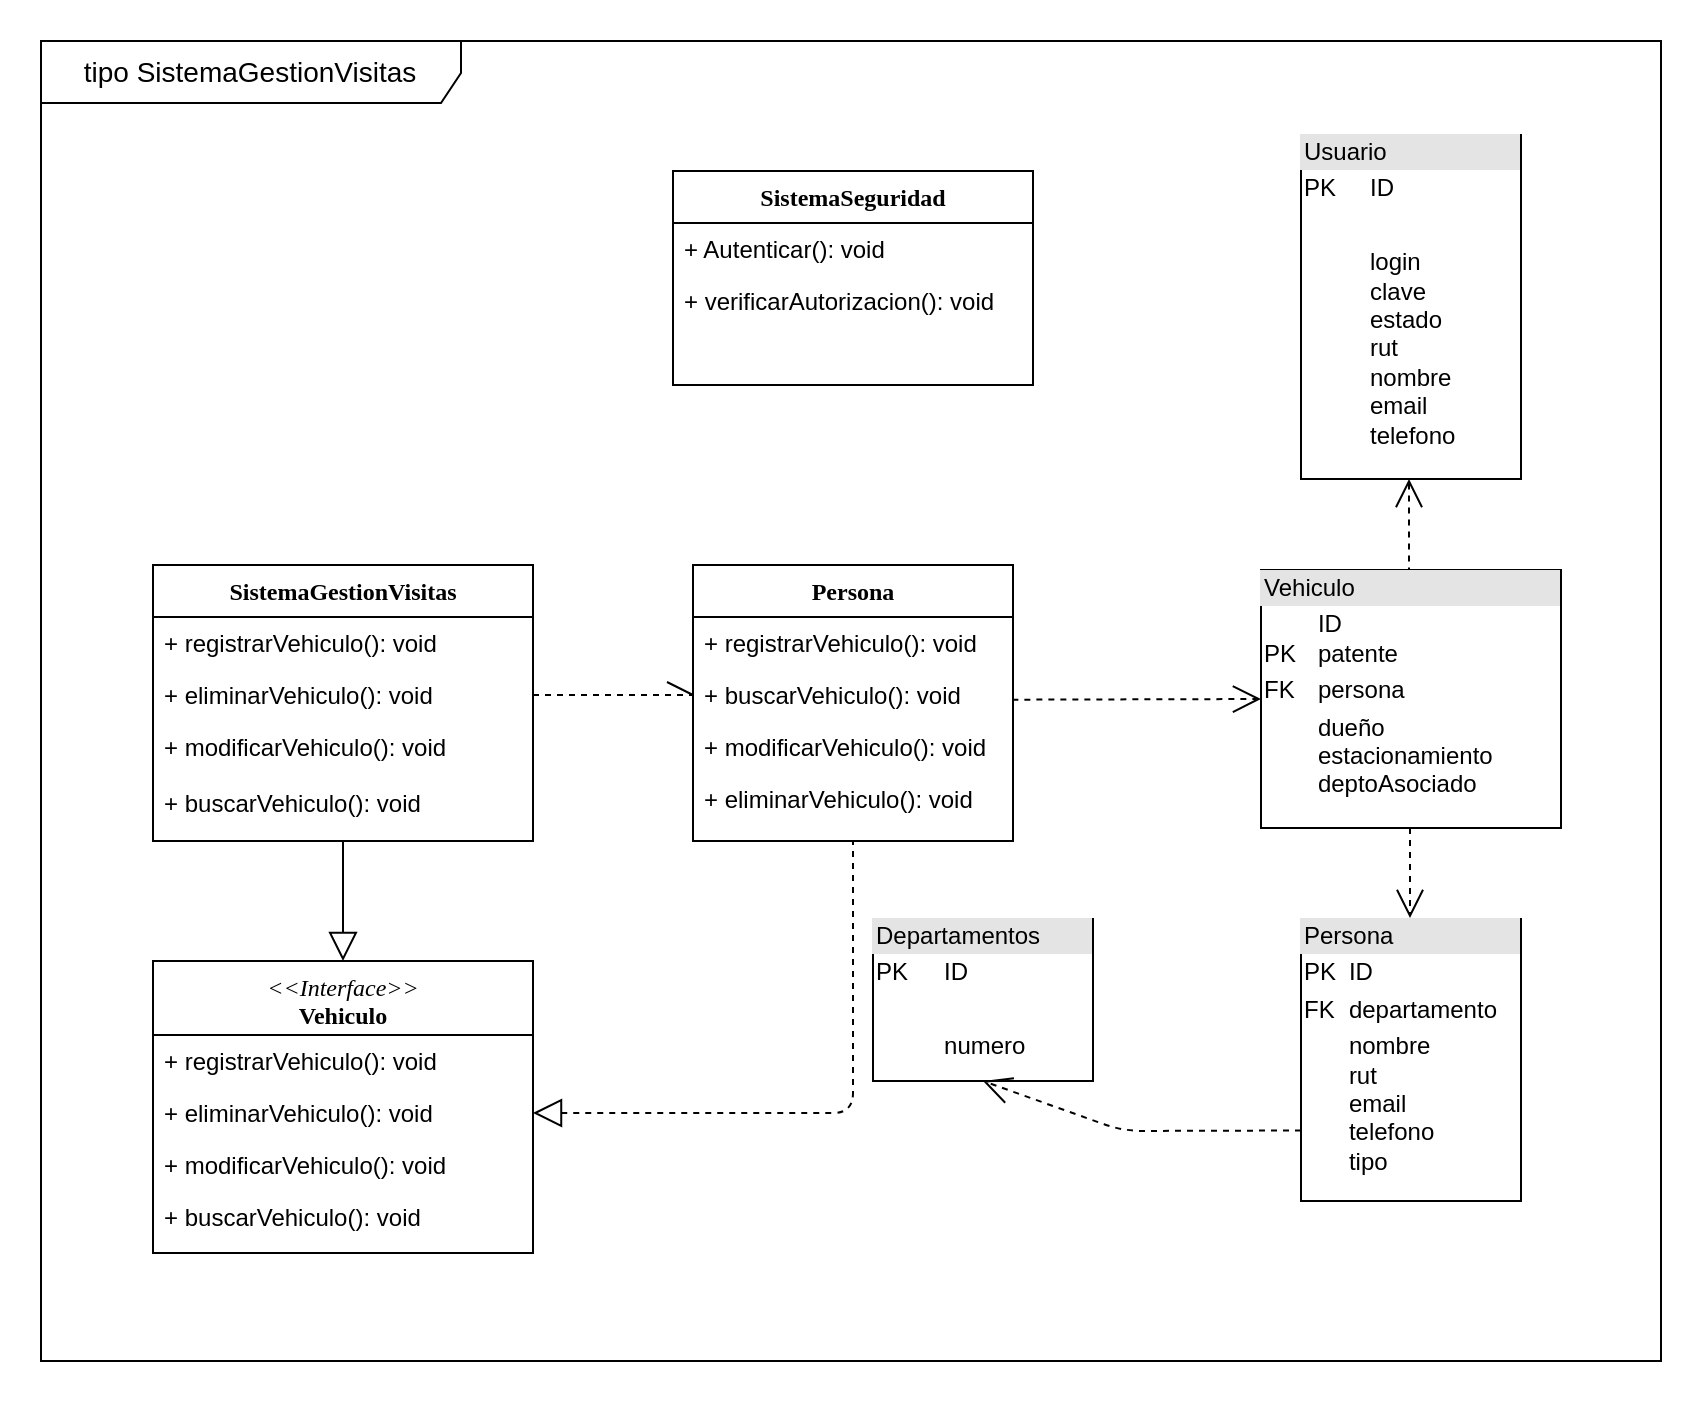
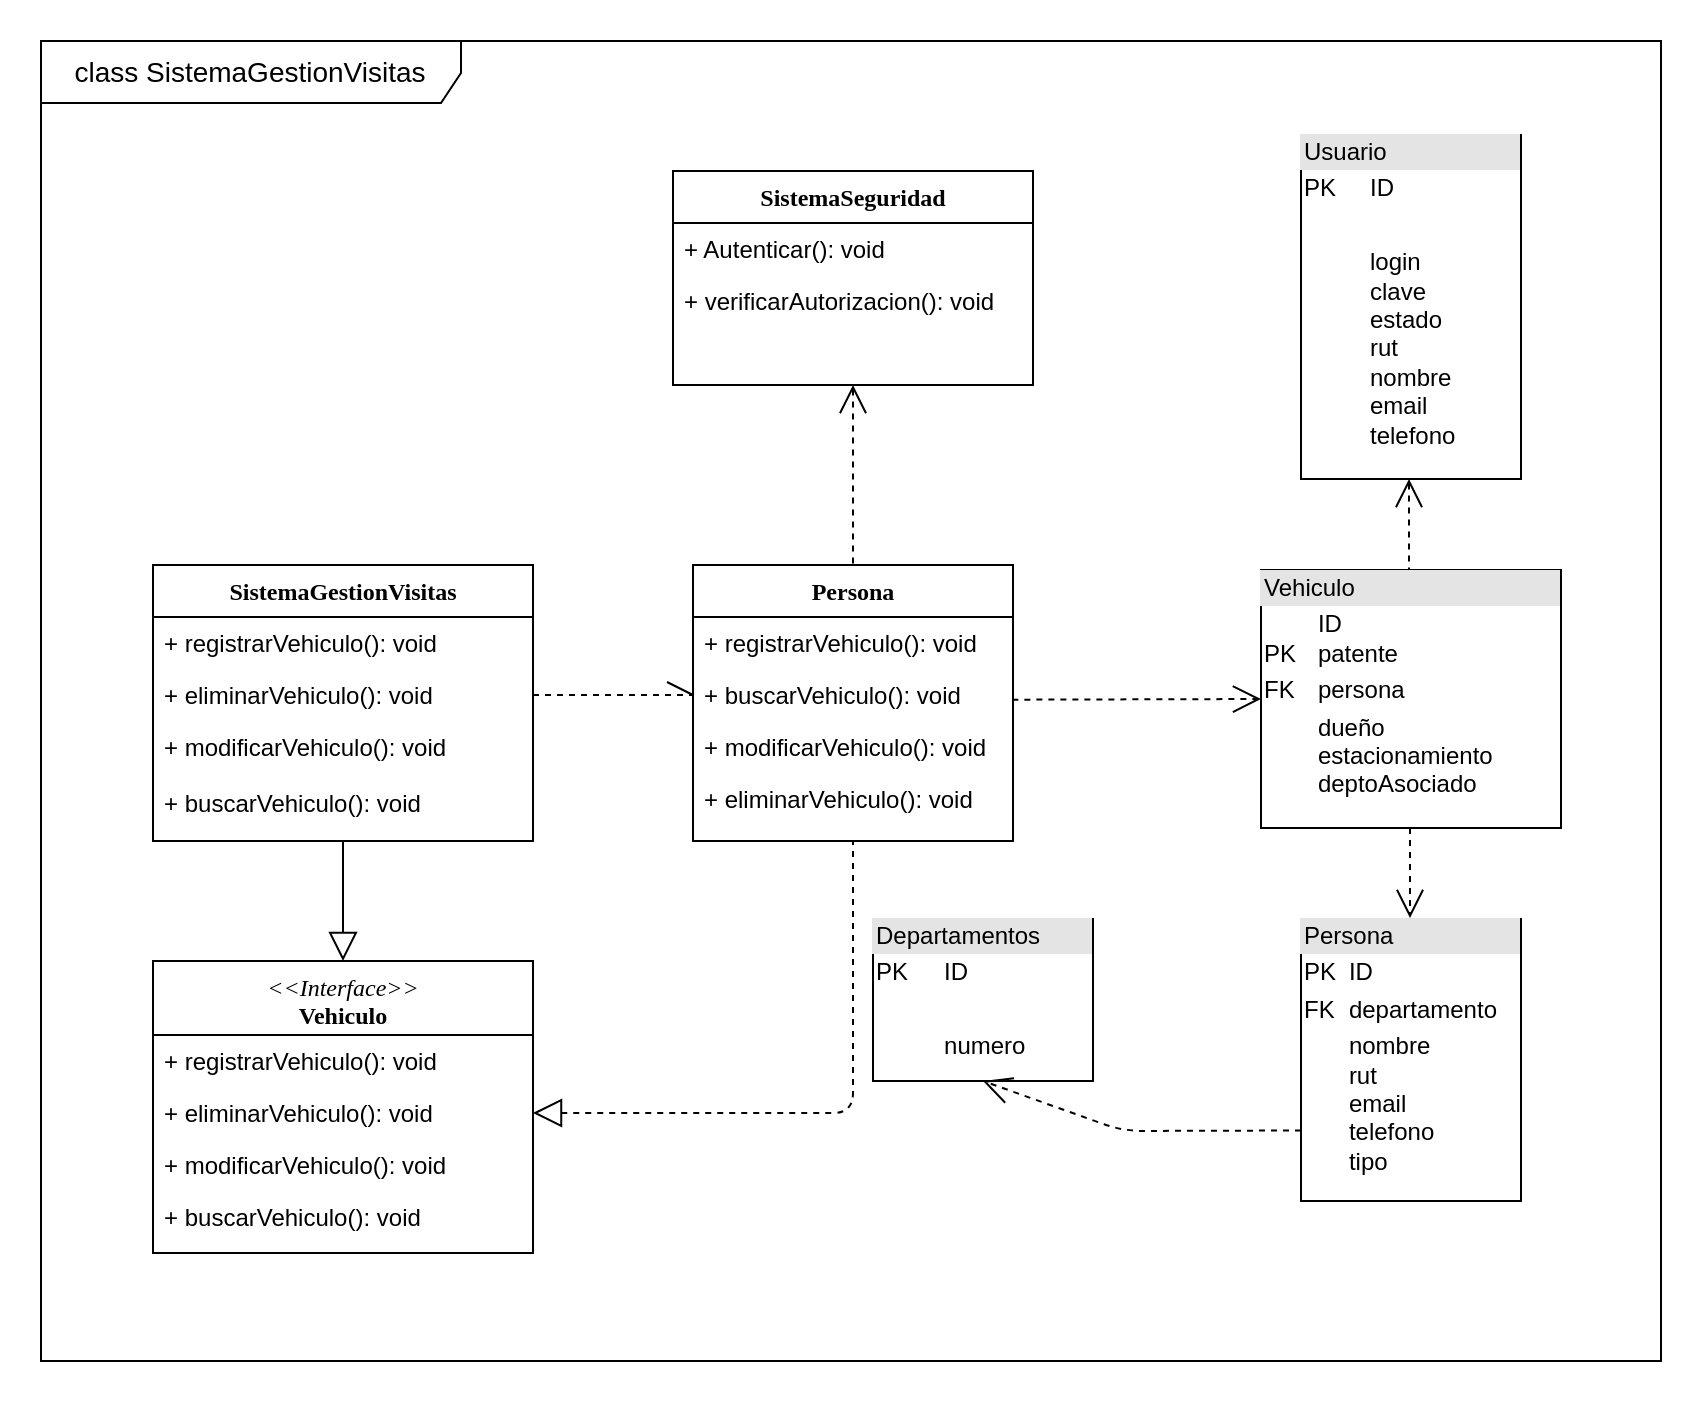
(251, 73) -> (251, 73)
none -> (853, 476)
